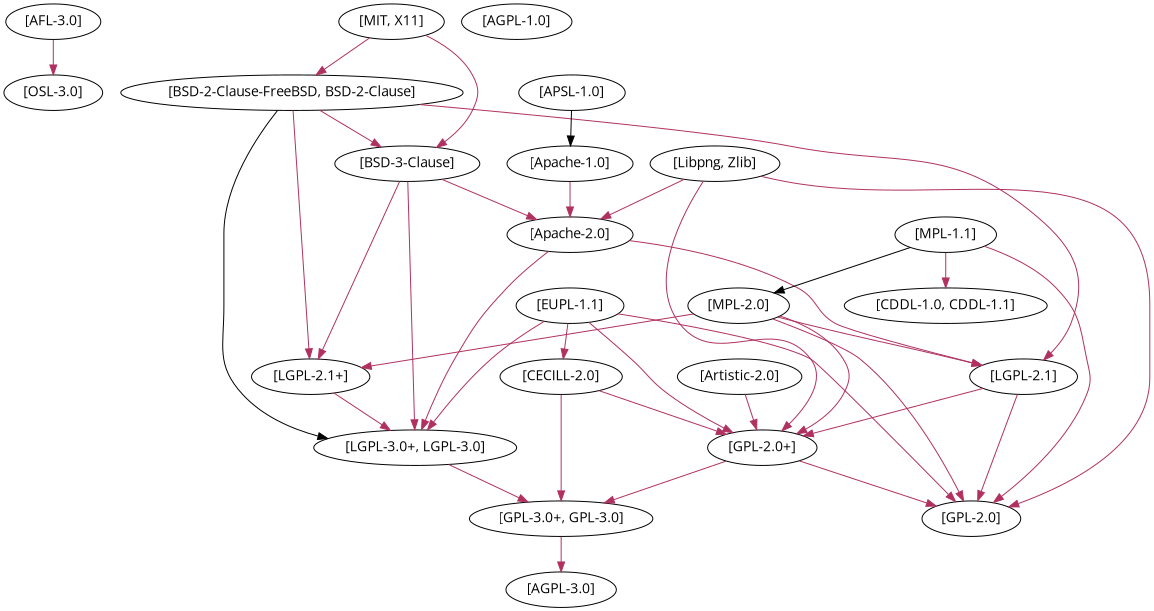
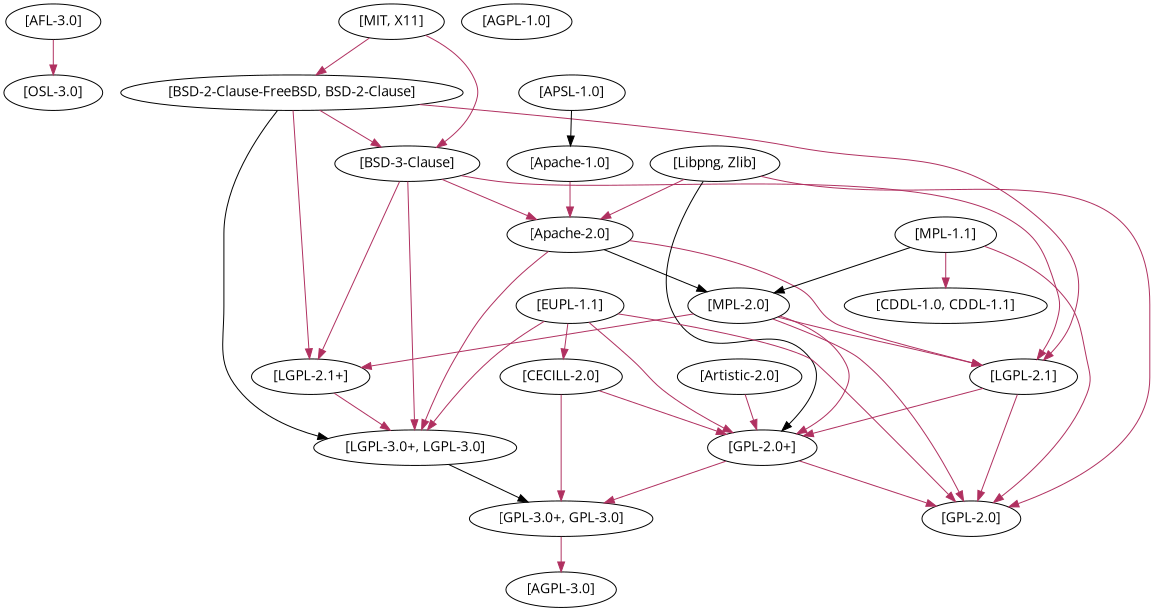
none -> (761, 184)
none -> (651, 269)
(707, 341) -> (707, 341)
(484, 481) -> (484, 481)
